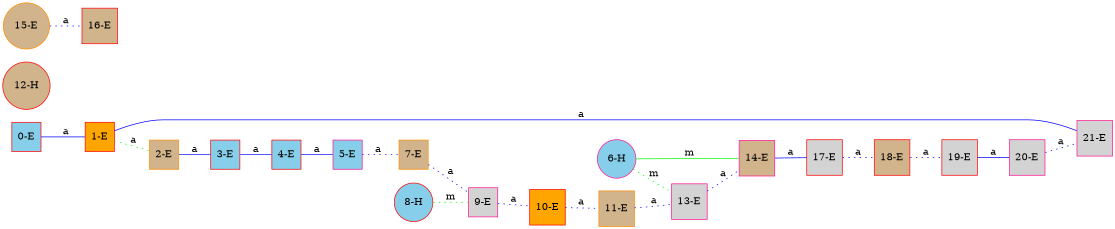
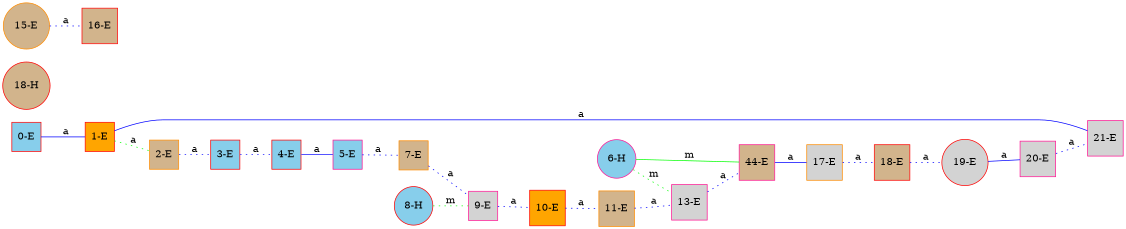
(26, 86) -> (26, 86)
(195, 155) -> (195, 155)
(256, 155) -> (256, 155)
(757, 158) -> (757, 162)
(825, 158) -> (825, 162)
(960, 158) -> (965, 162)
